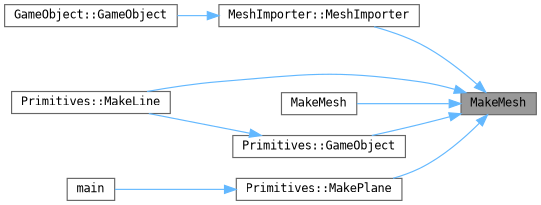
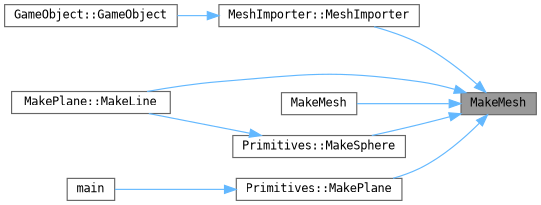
(91, 103) -> (91, 103)
(319, 147) -> (319, 147)
